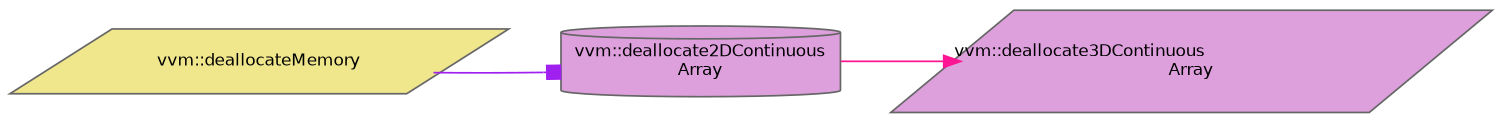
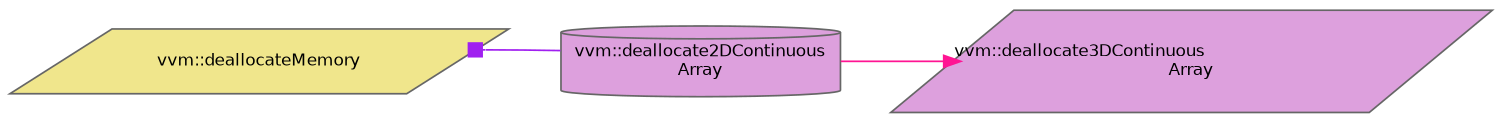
(488, 73) -> (523, 50)
